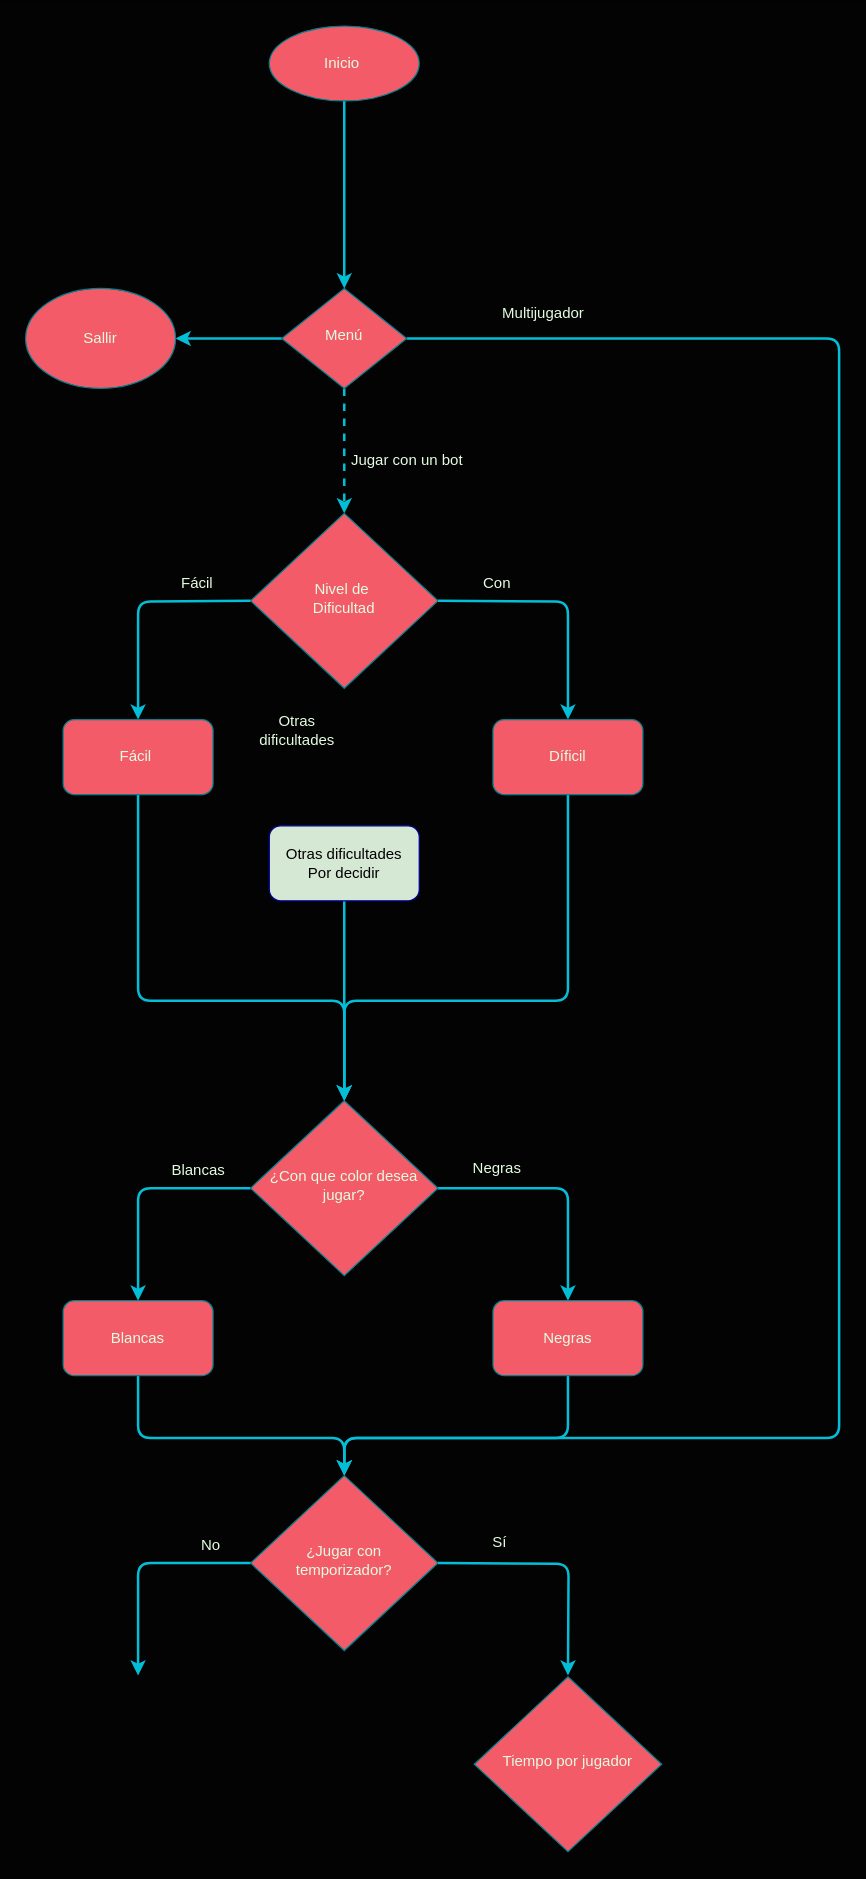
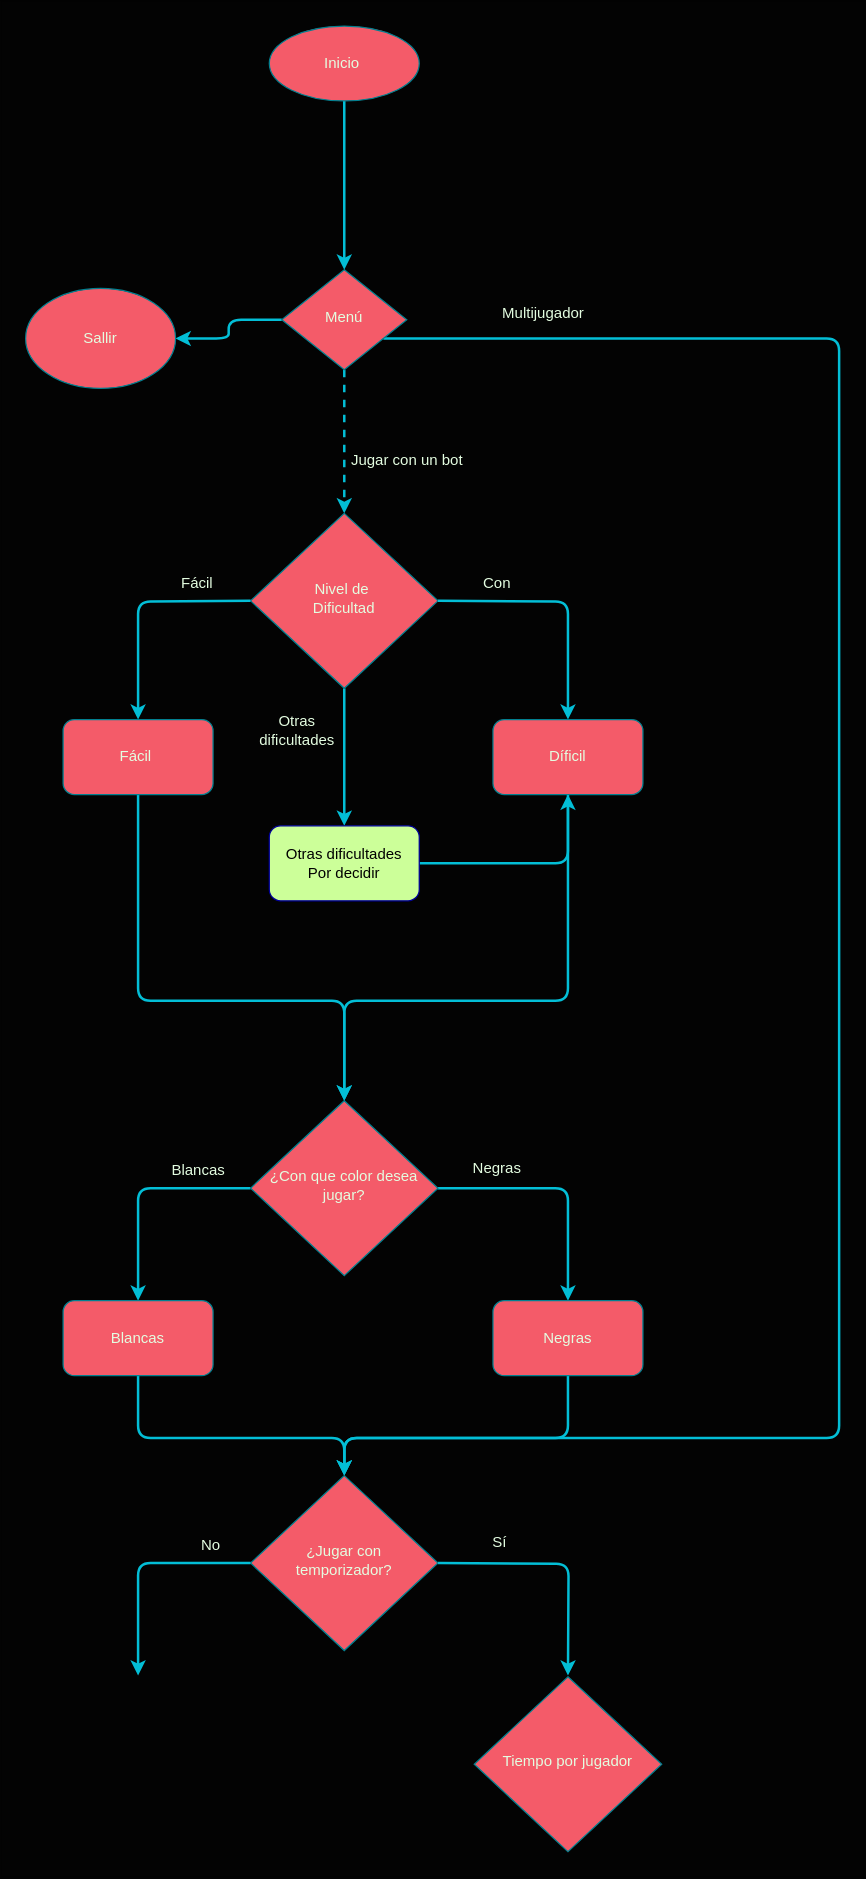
(344, 338) -> (344, 319)
none -> (344, 751)
(344, 863) -> (344, 863)
(344, 952) -> (492, 863)
